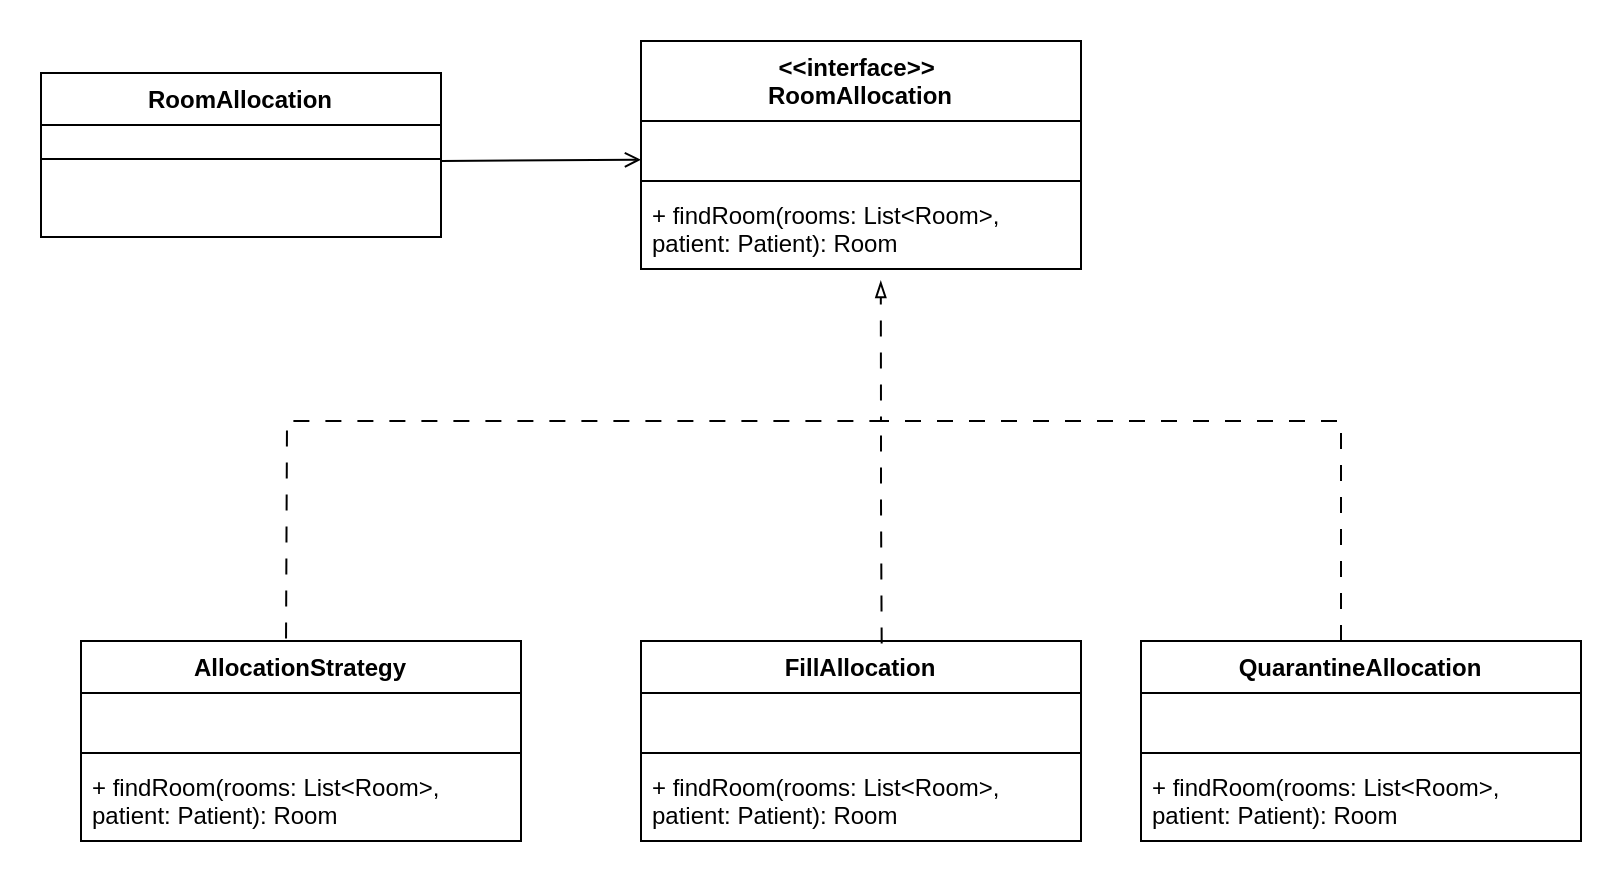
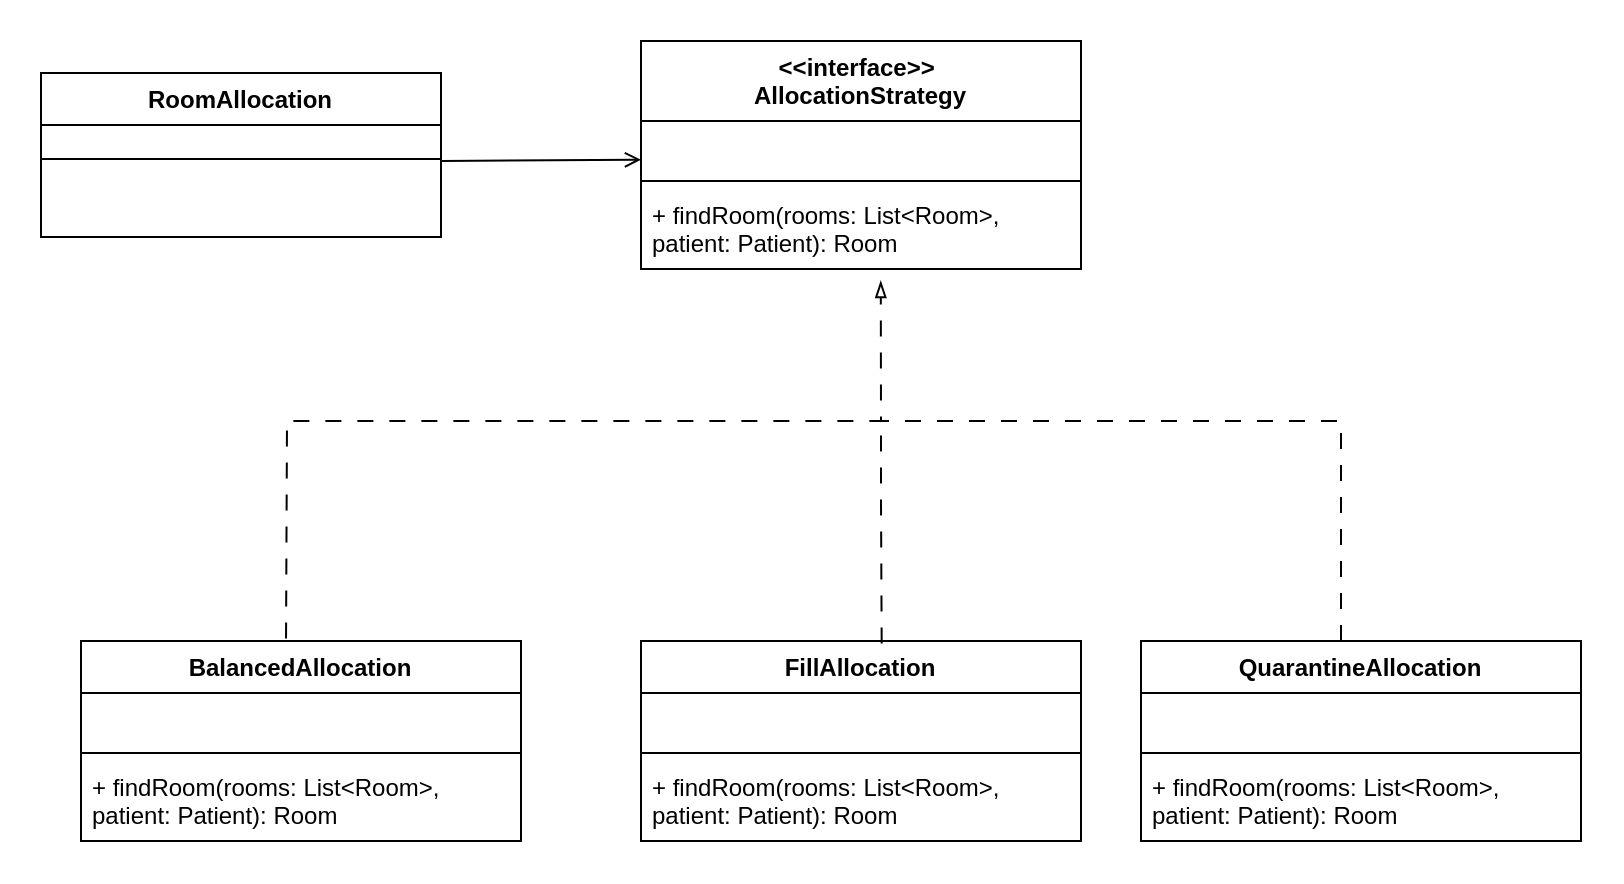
(861, 84) -> (861, 84)
(301, 669) -> (301, 669)
